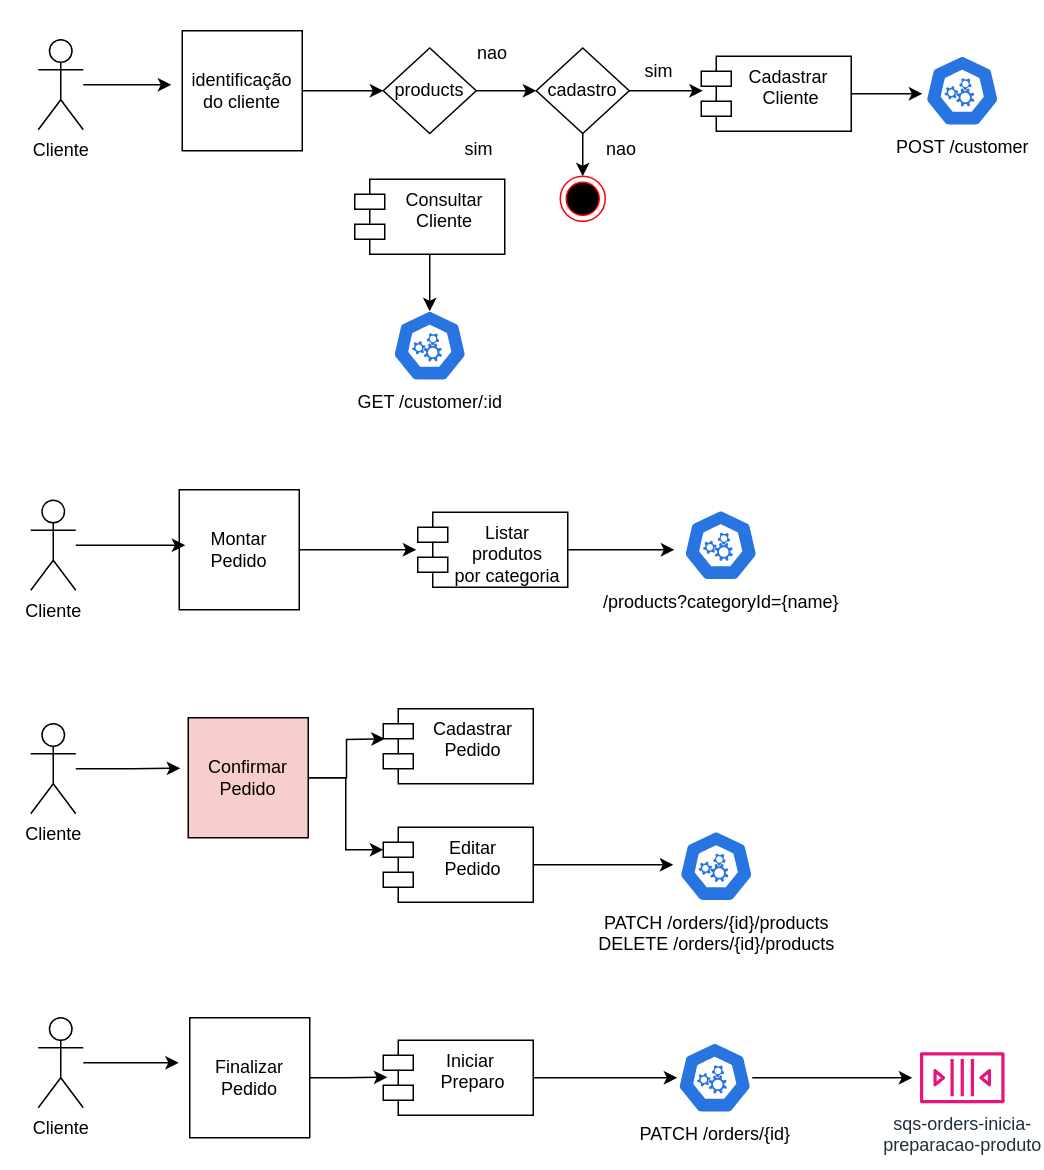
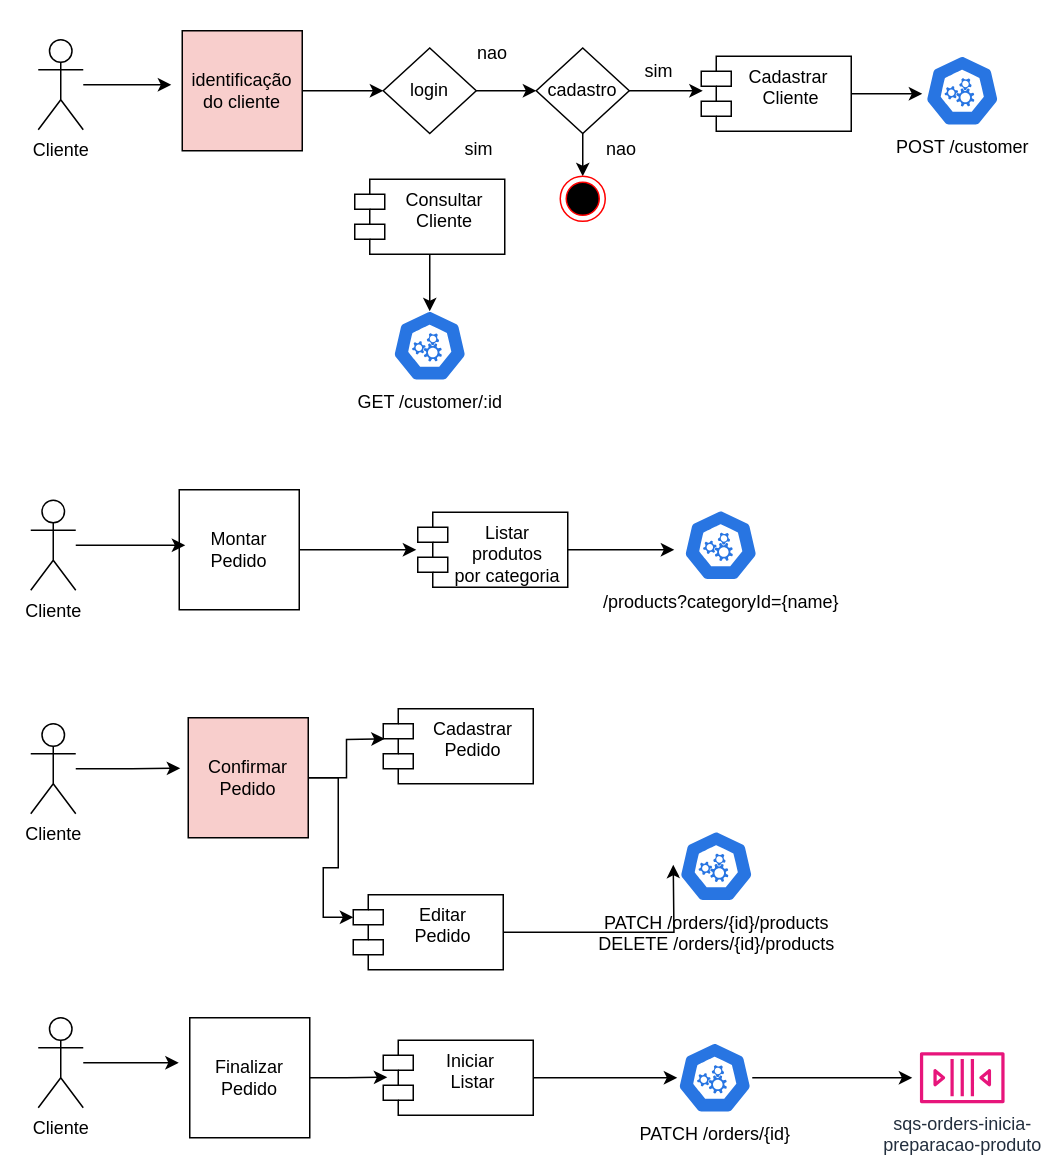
(242, 91) -> (242, 91)
(430, 91) -> (430, 91)
(458, 865) -> (428, 932)
(473, 1072) -> (473, 1072)
